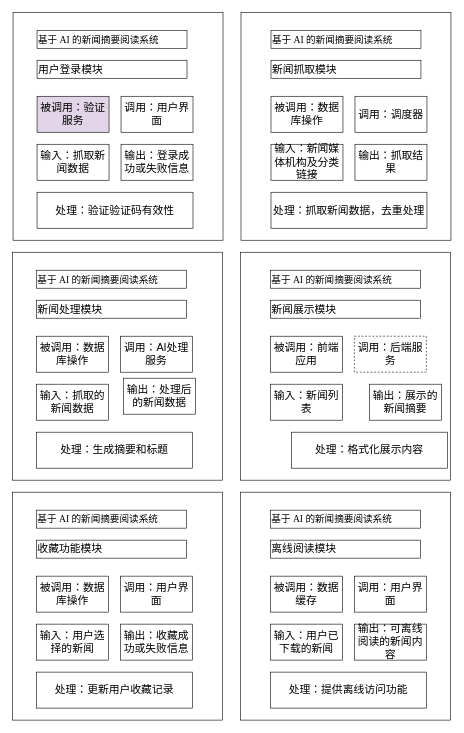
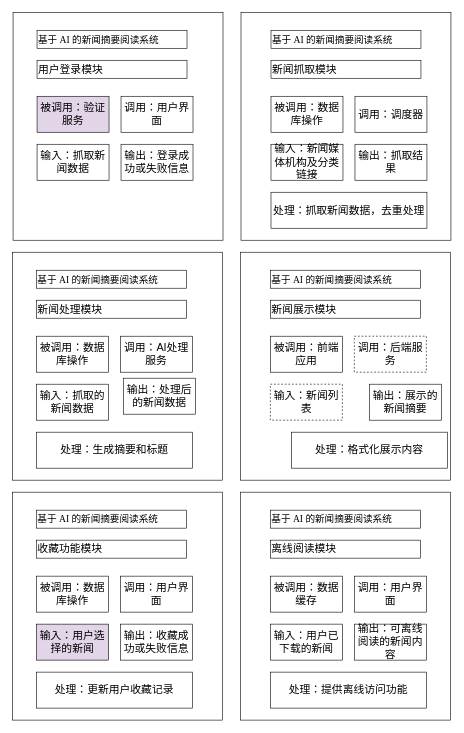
(115, 210) -> none
(306, 402) -> (306, 402)
(72, 642) -> (72, 642)
